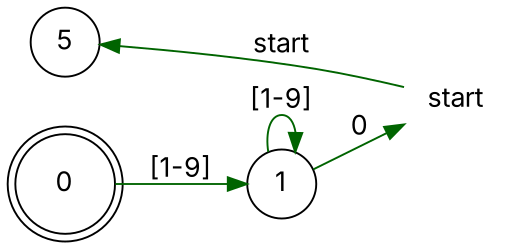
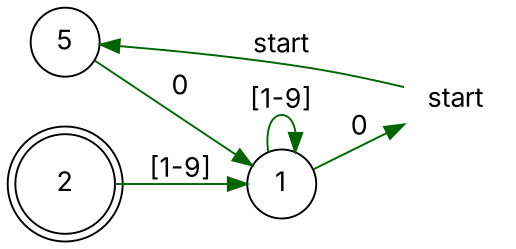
none -> (165, 108)
(65, 184) -> (65, 184)
